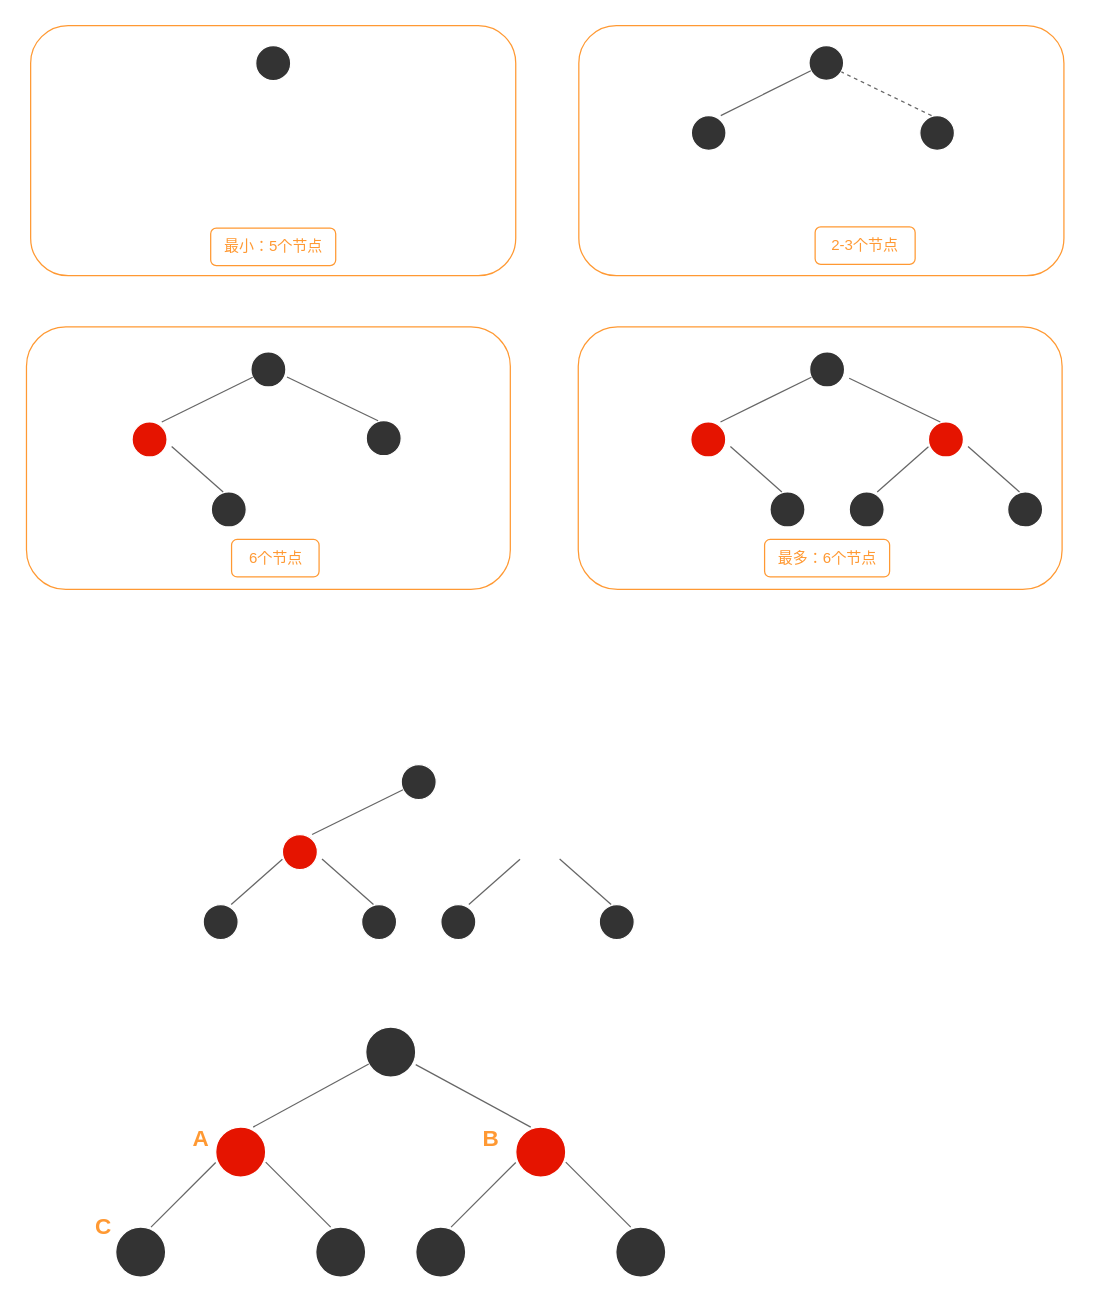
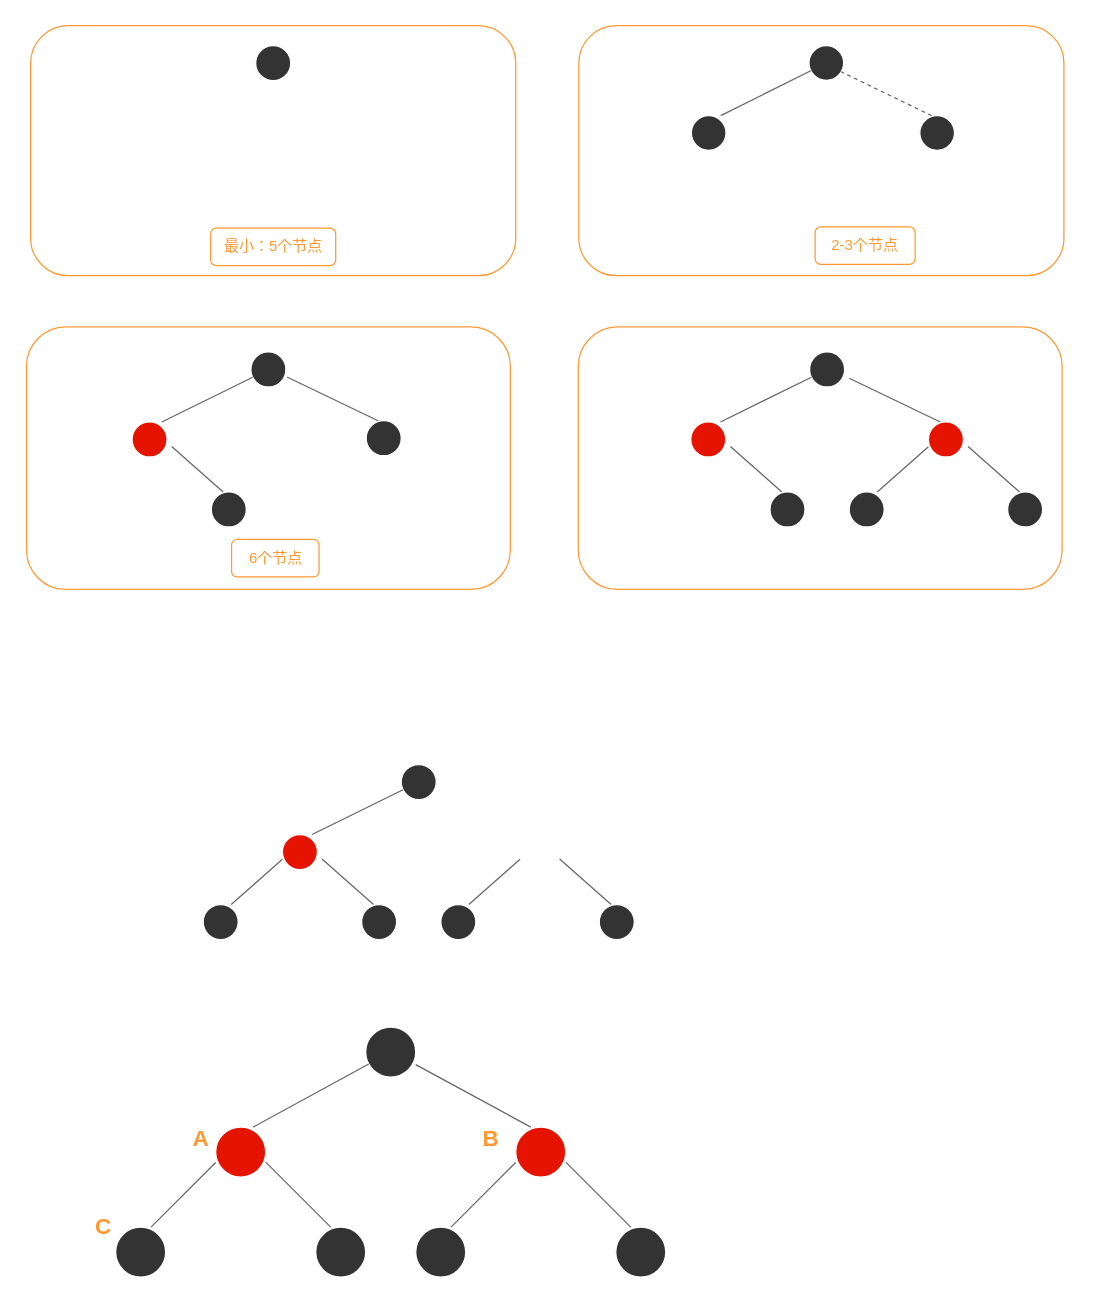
(827, 558) -> none
